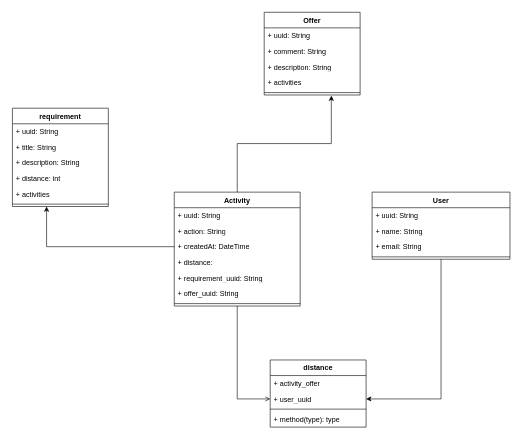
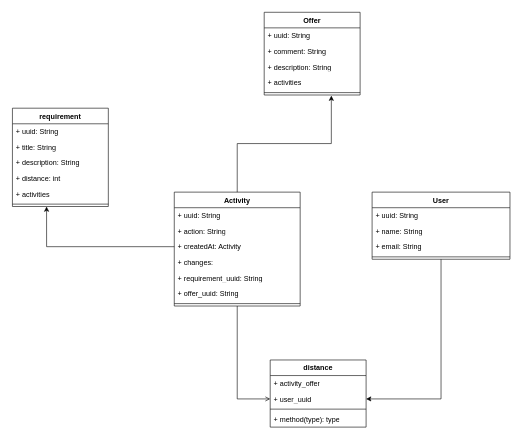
(216, 248) -> (216, 248)
(197, 263) -> (196, 263)
